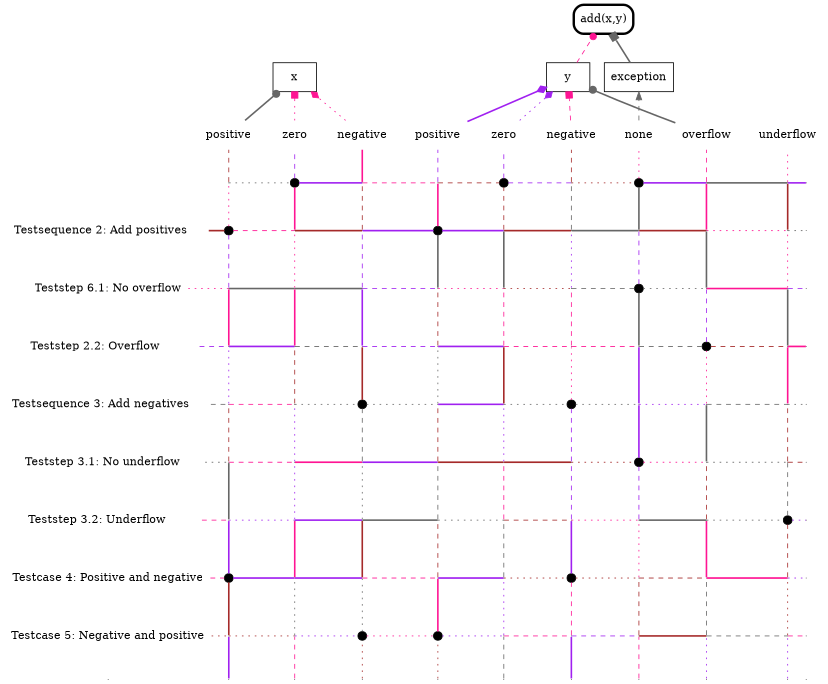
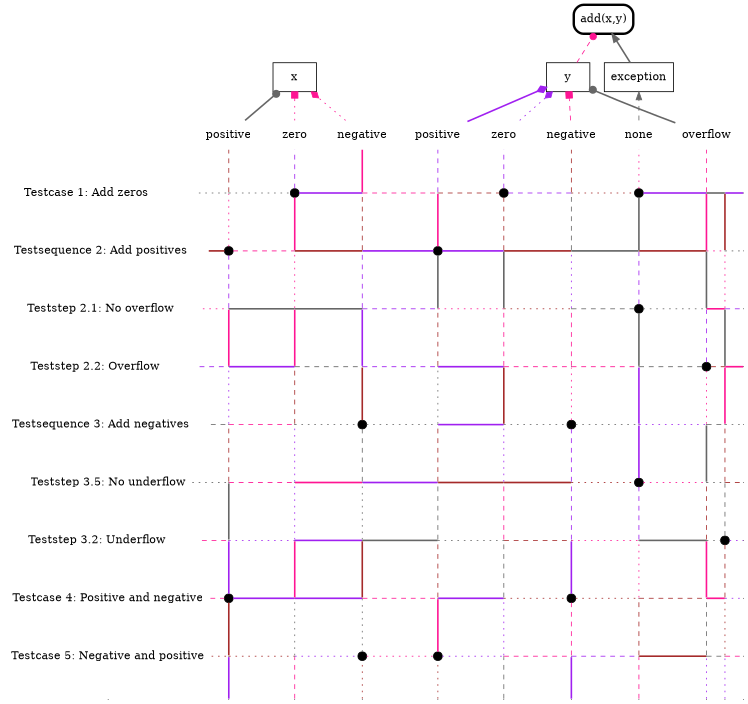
(623, 52) -> (623, 52)
(788, 135) -> none
none -> (108, 193)
(108, 289) -> (108, 309)
(108, 462) -> (108, 482)
